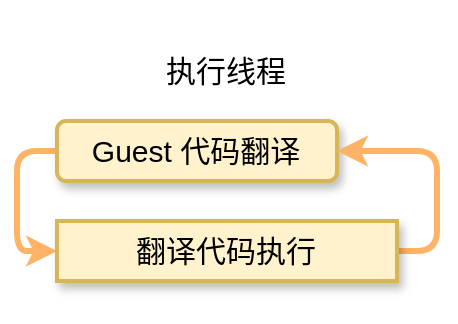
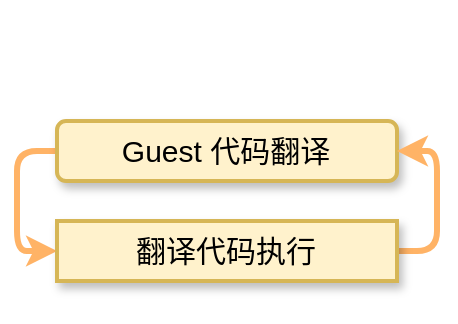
(227, 71) -> none
(197, 151) -> (227, 151)
